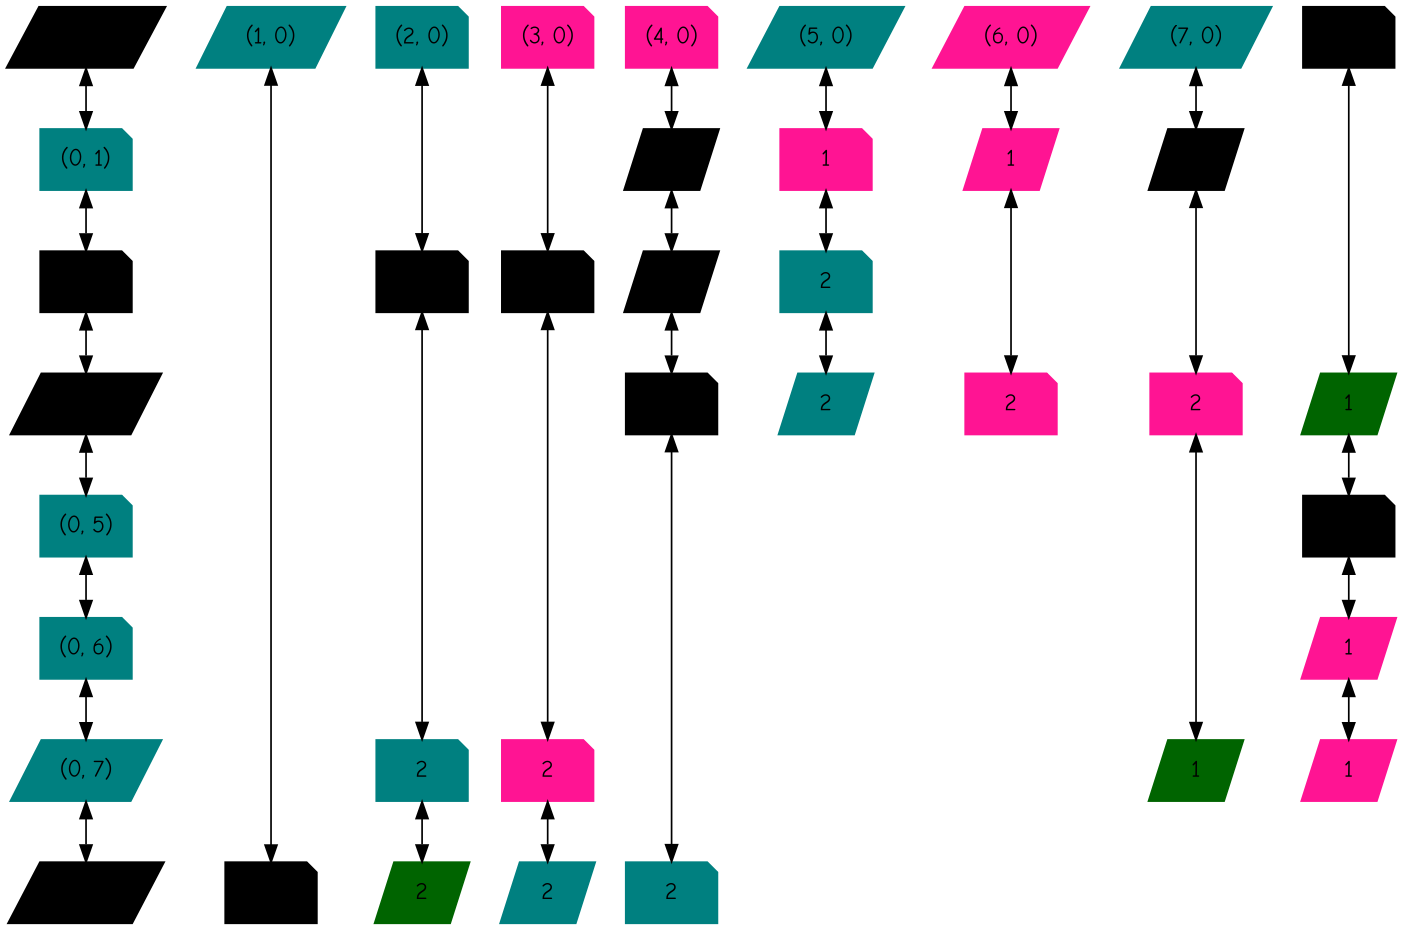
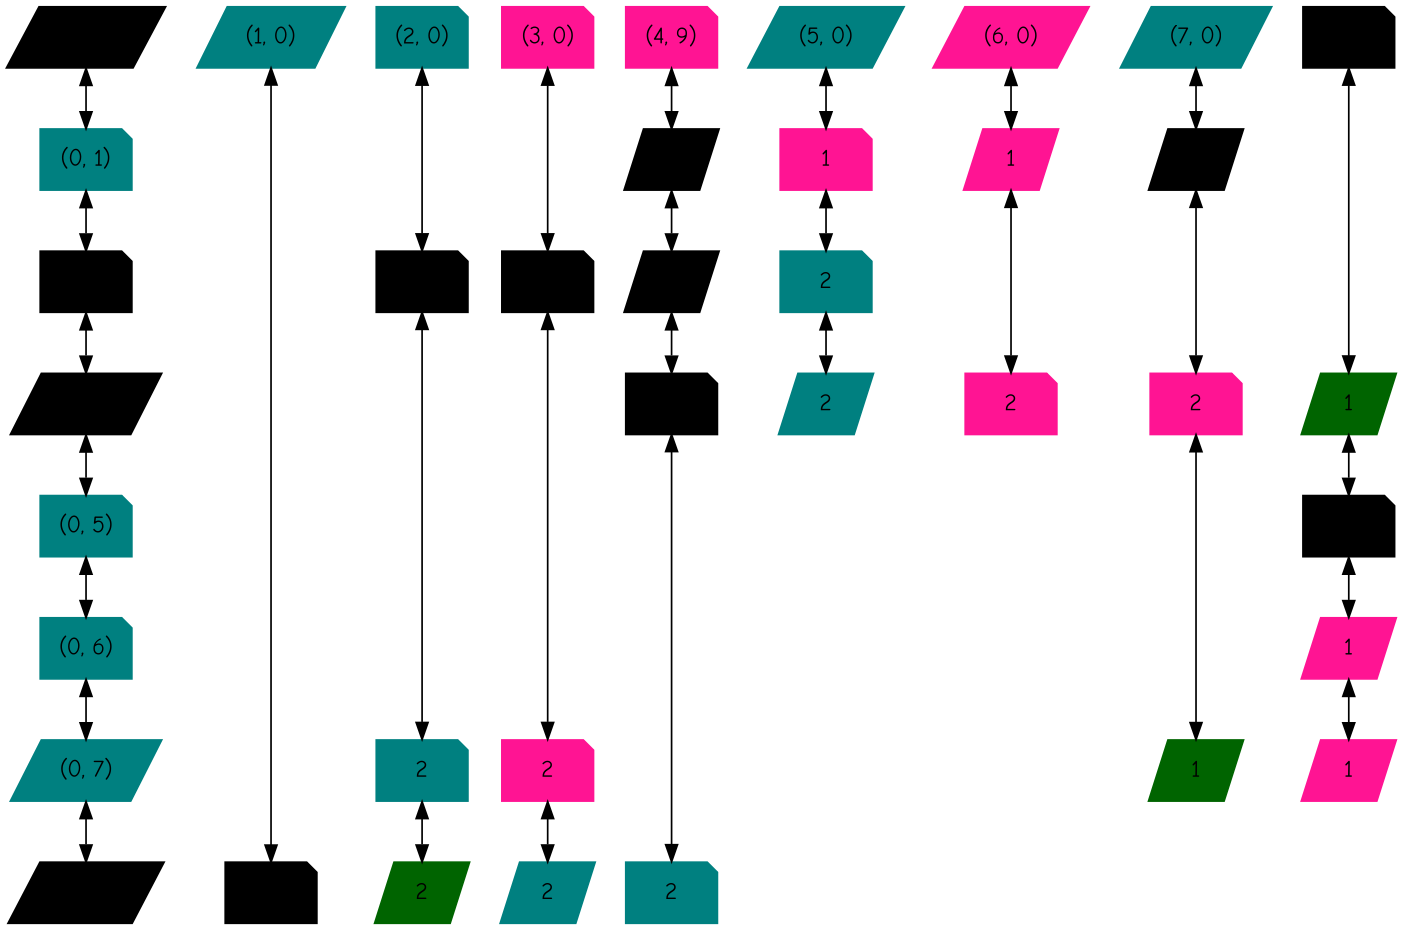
(672, 37) -> (672, 37)
